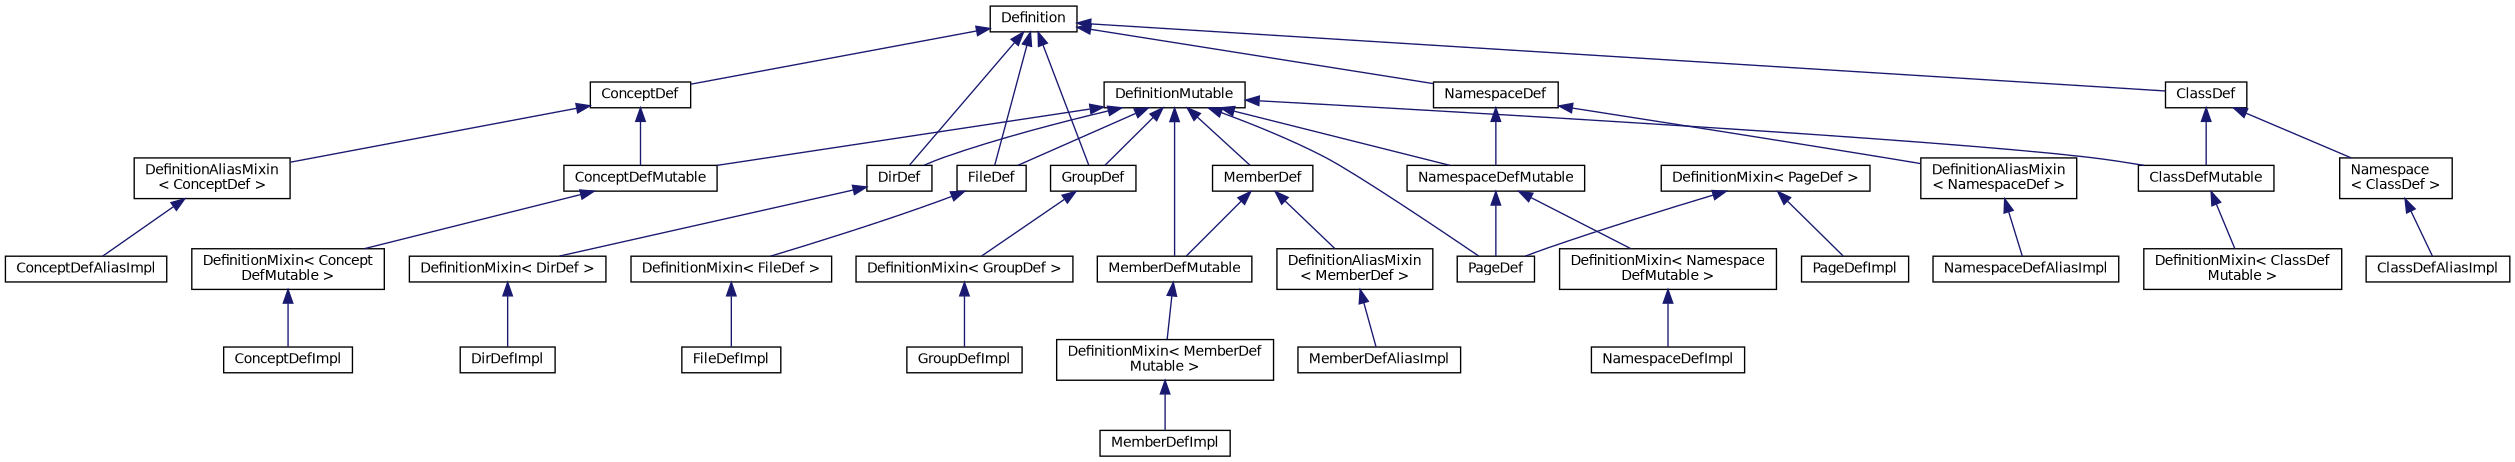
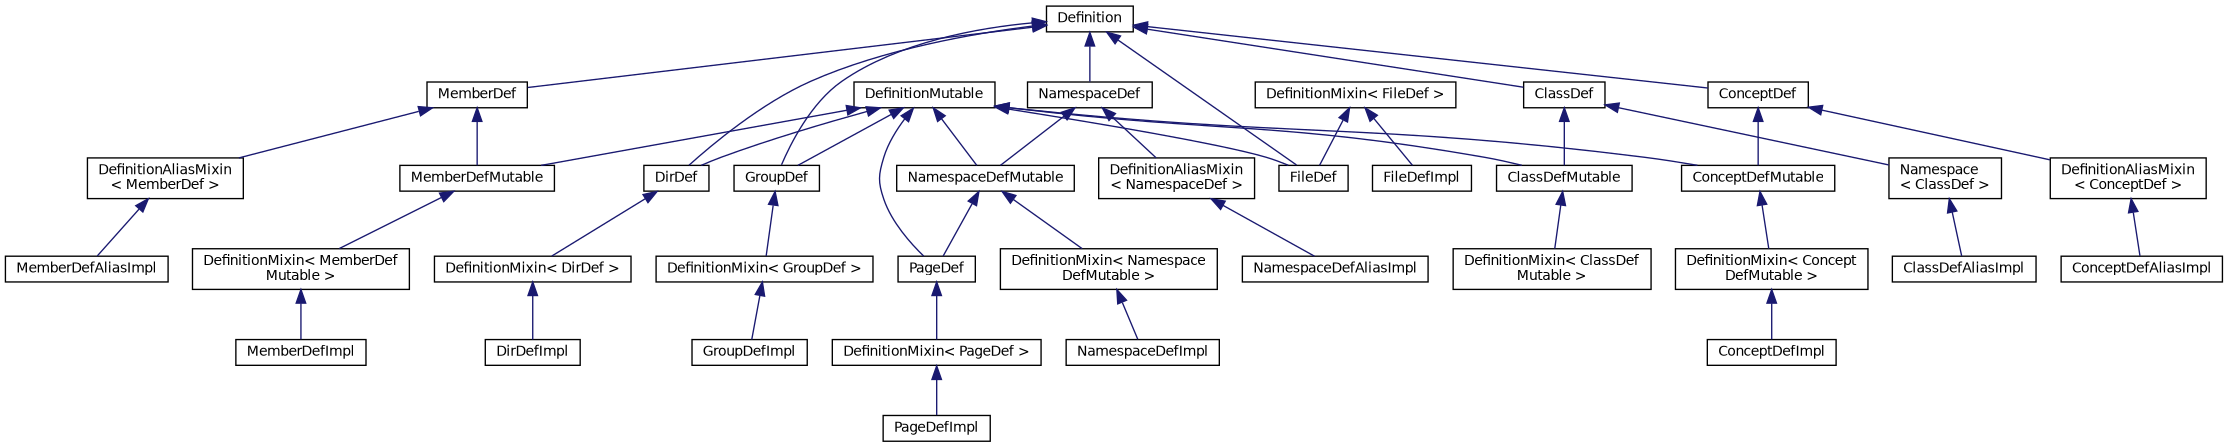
(1224, 141) -> (780, 57)
(1619, 224) -> (937, 318)
(862, 228) -> (1331, 144)
